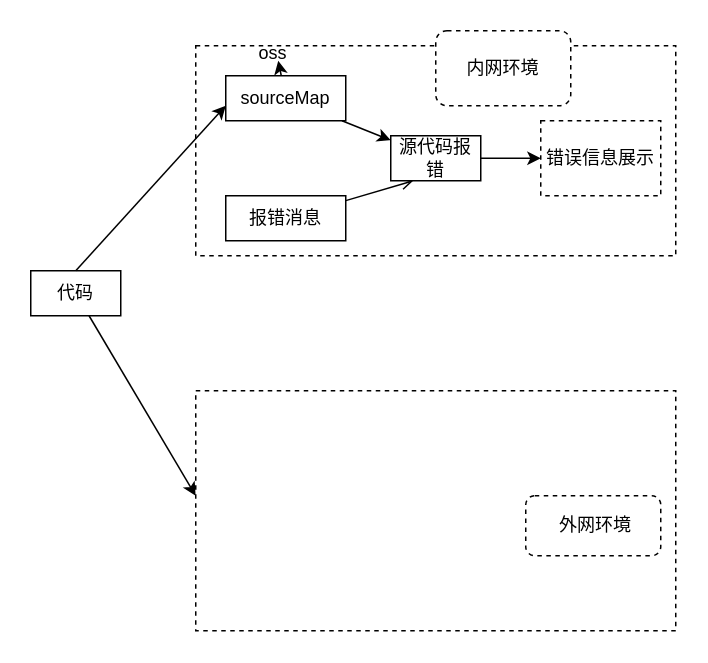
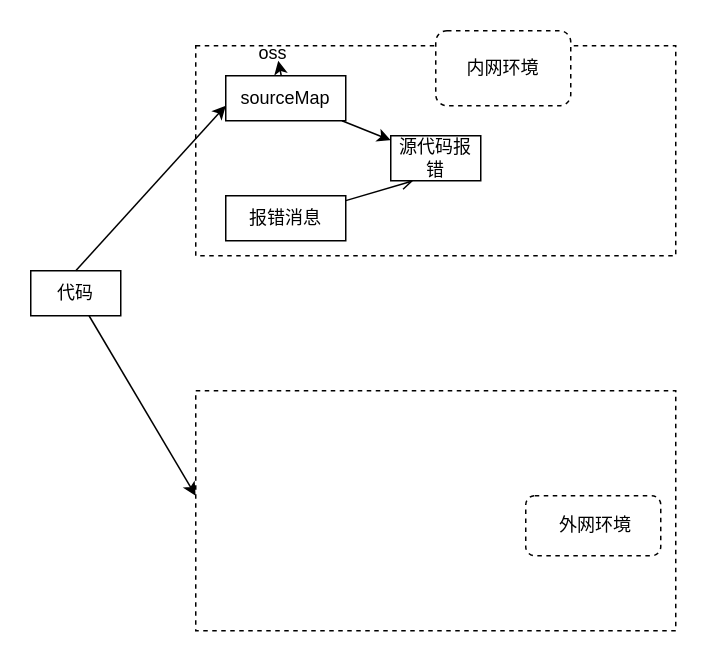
(506, 158) -> none
(601, 158) -> none
